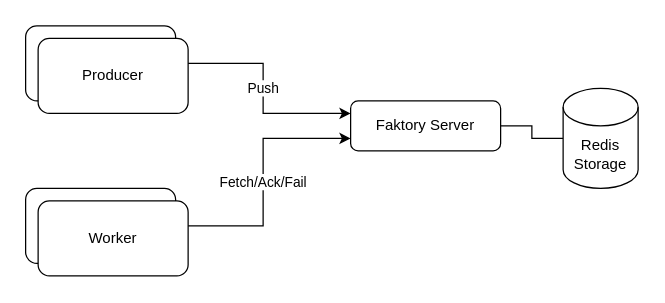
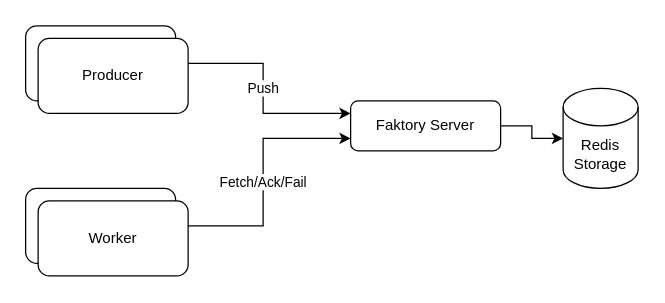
(556, 138) -> (553, 138)
